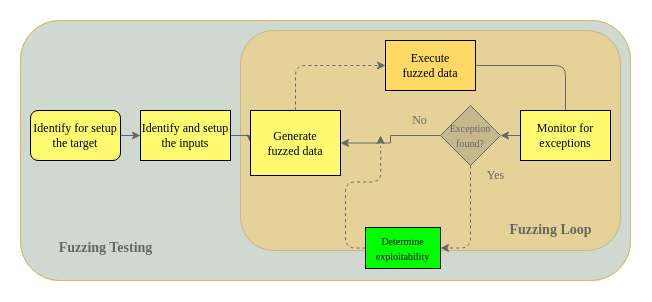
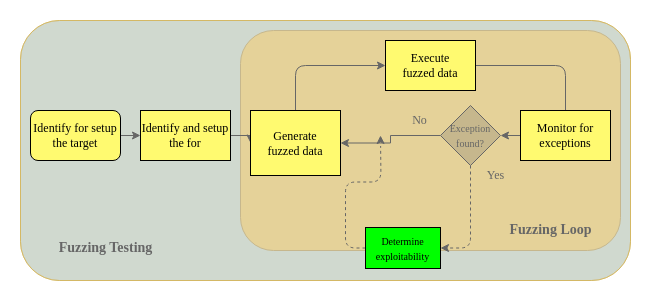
(321, 66) -> (321, 66)
(431, 66) -> (431, 66)
(186, 136) -> (186, 136)
